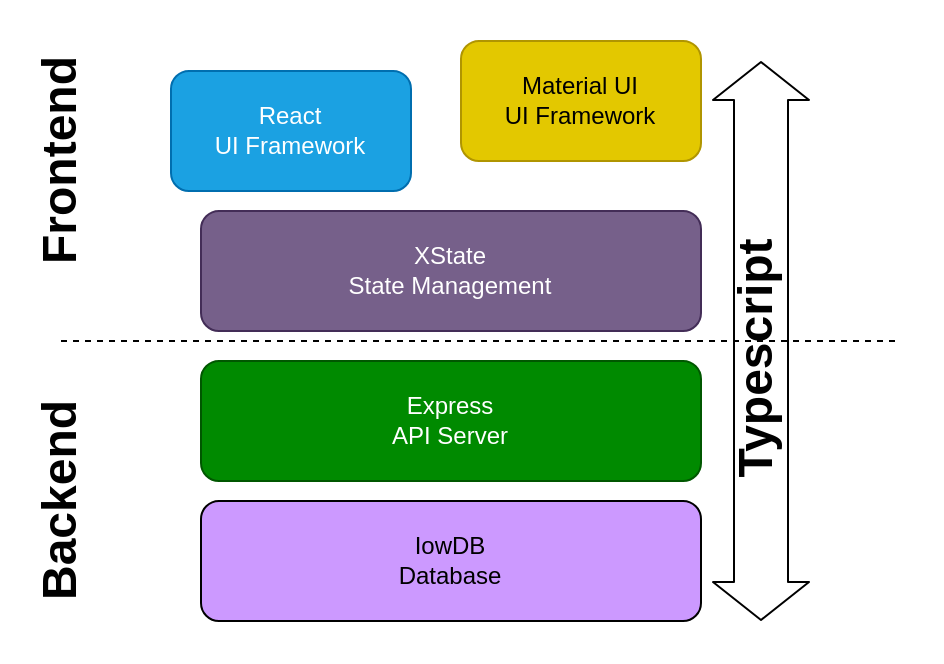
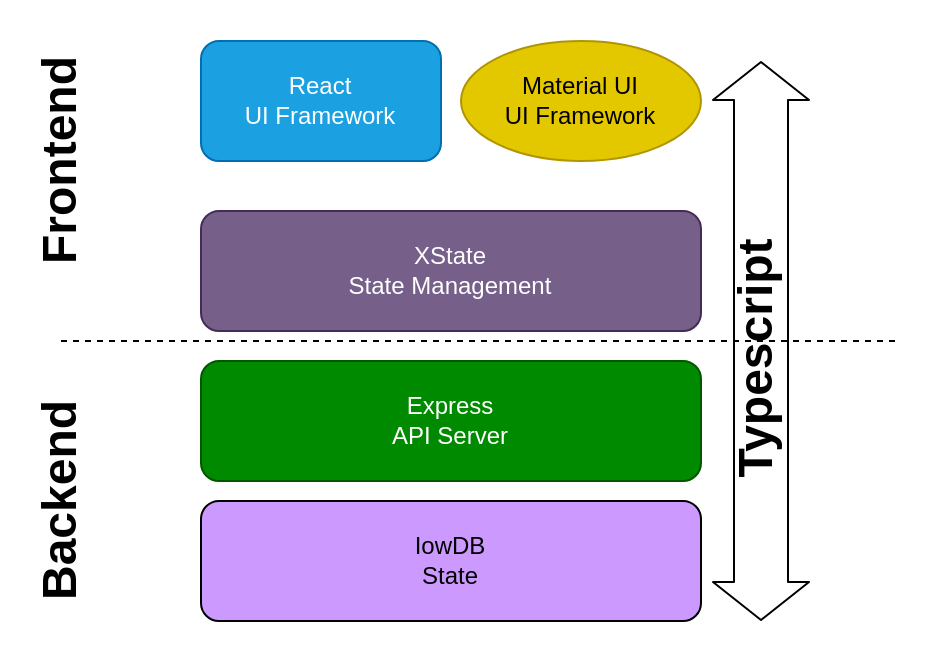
(581, 101) -> (581, 101)
(291, 131) -> (321, 101)
(451, 561) -> (451, 561)
